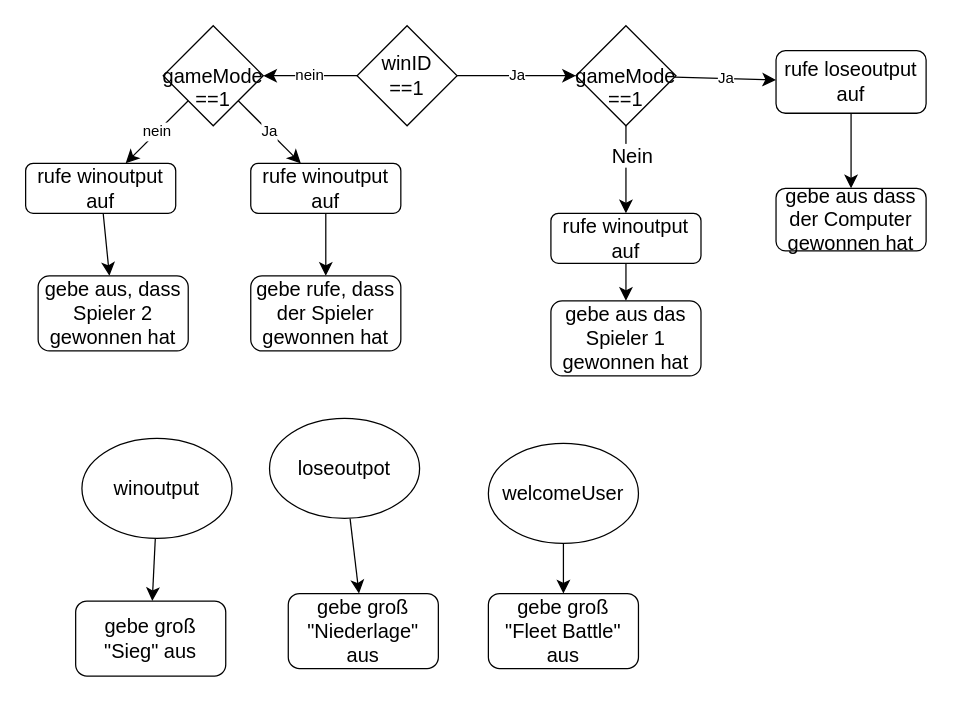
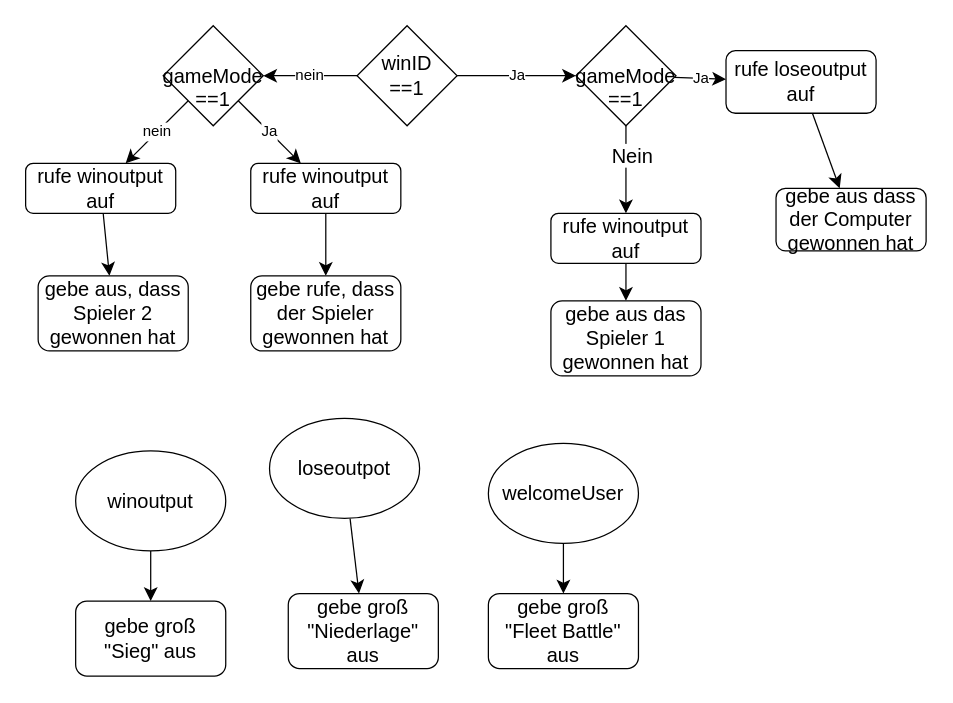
(851, 82) -> (801, 82)
(157, 488) -> (151, 501)
